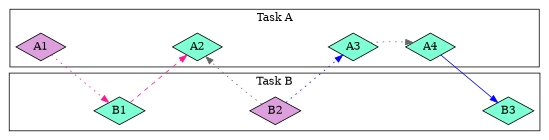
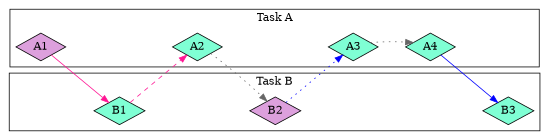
(80, 78) -> (80, 78)
(236, 84) -> (242, 78)
